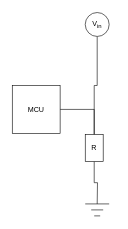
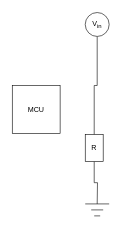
(76, 110) -> none
